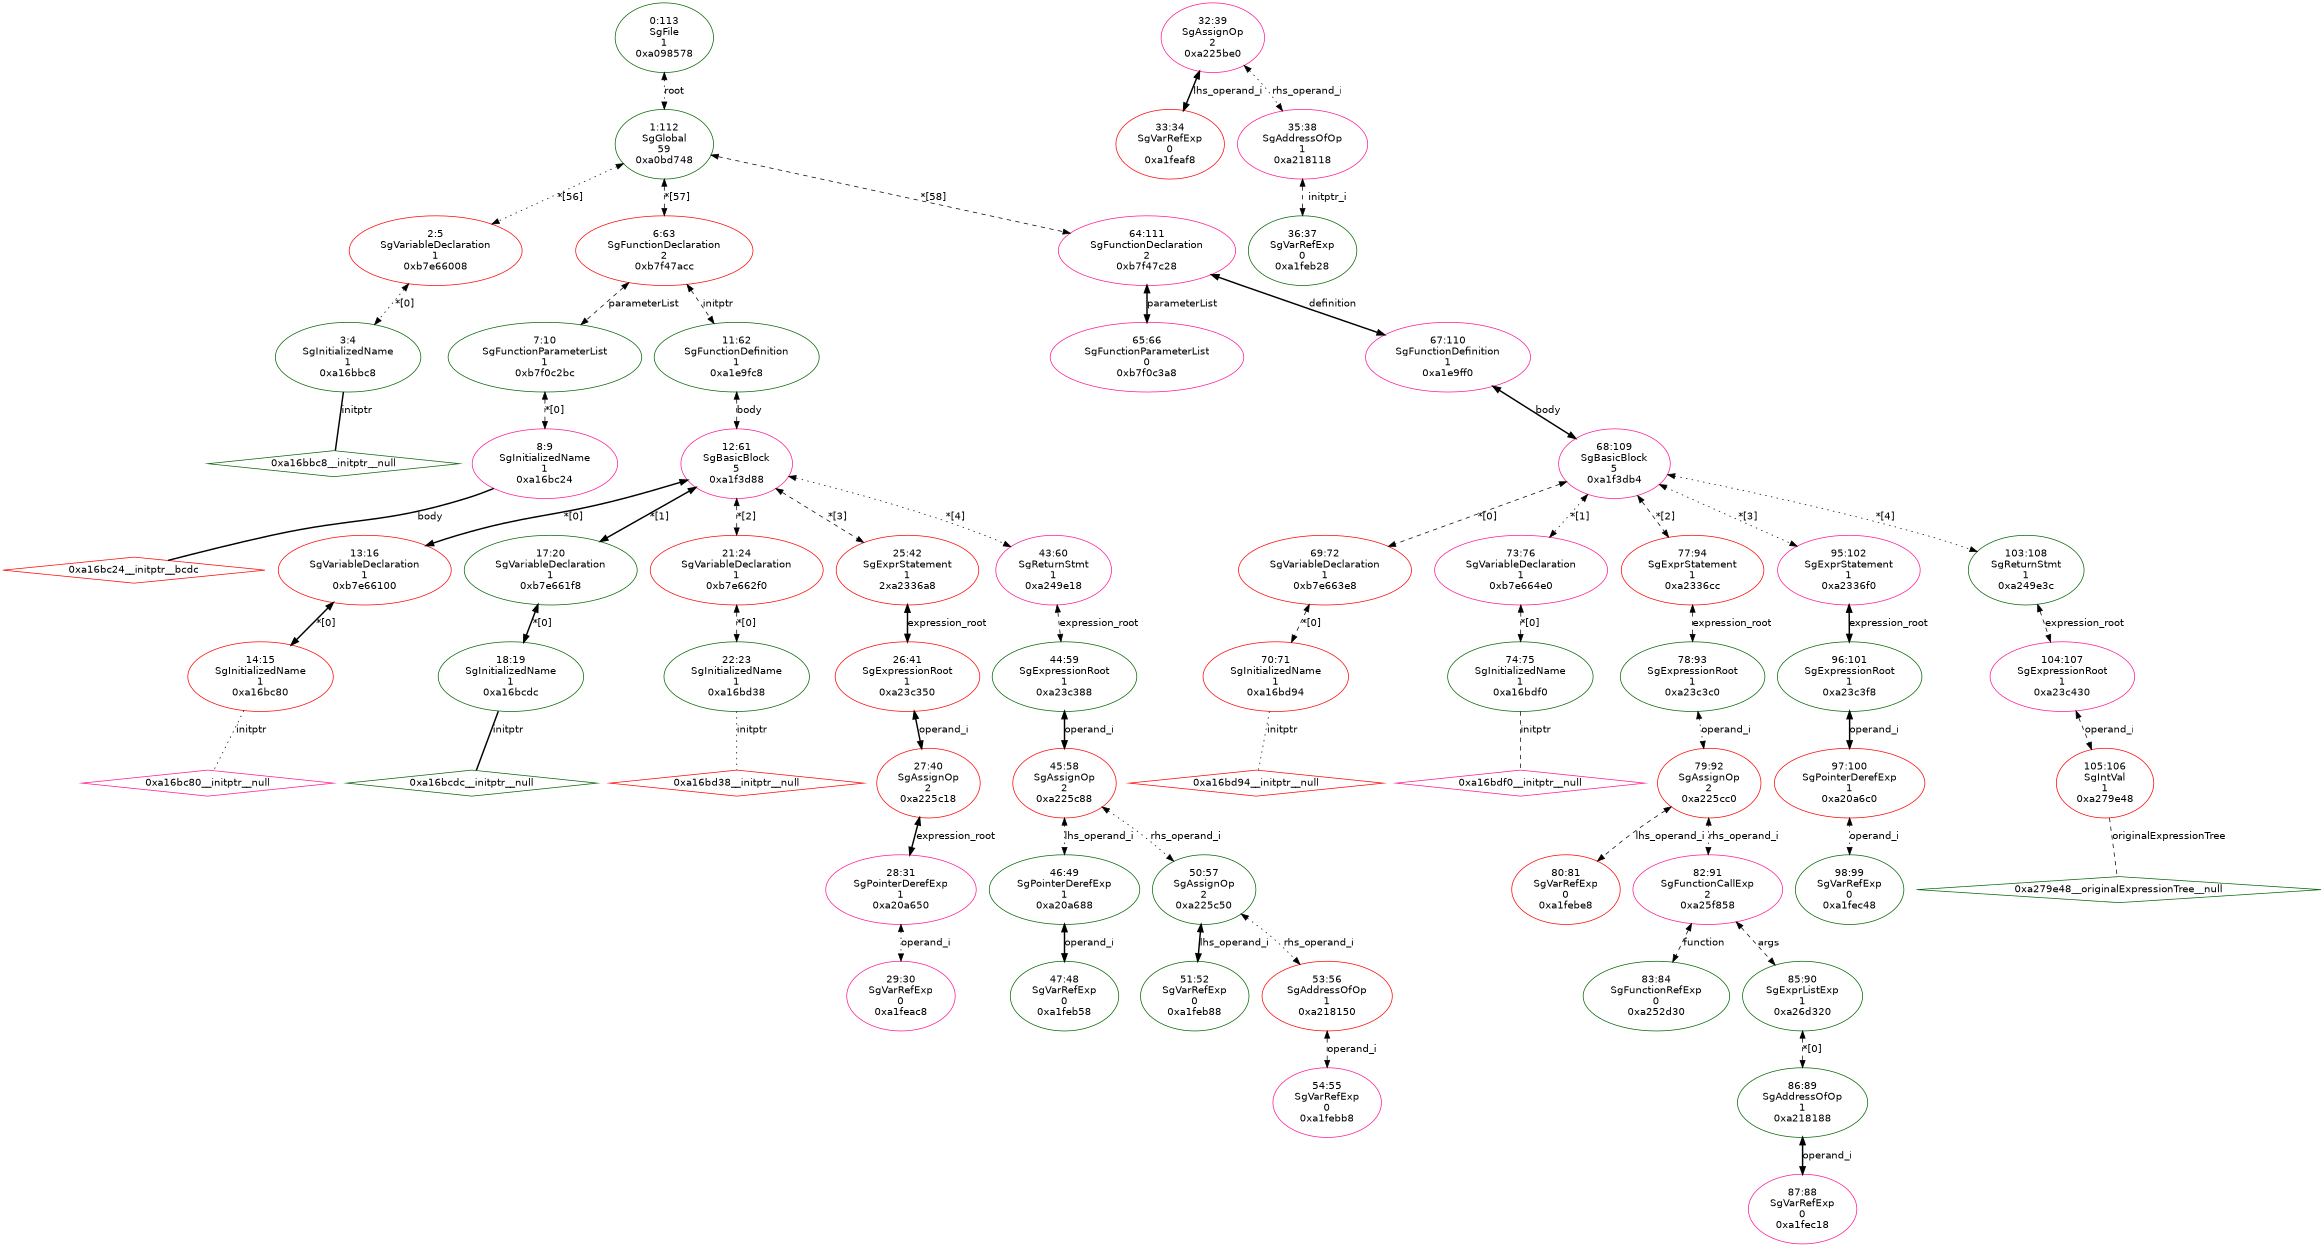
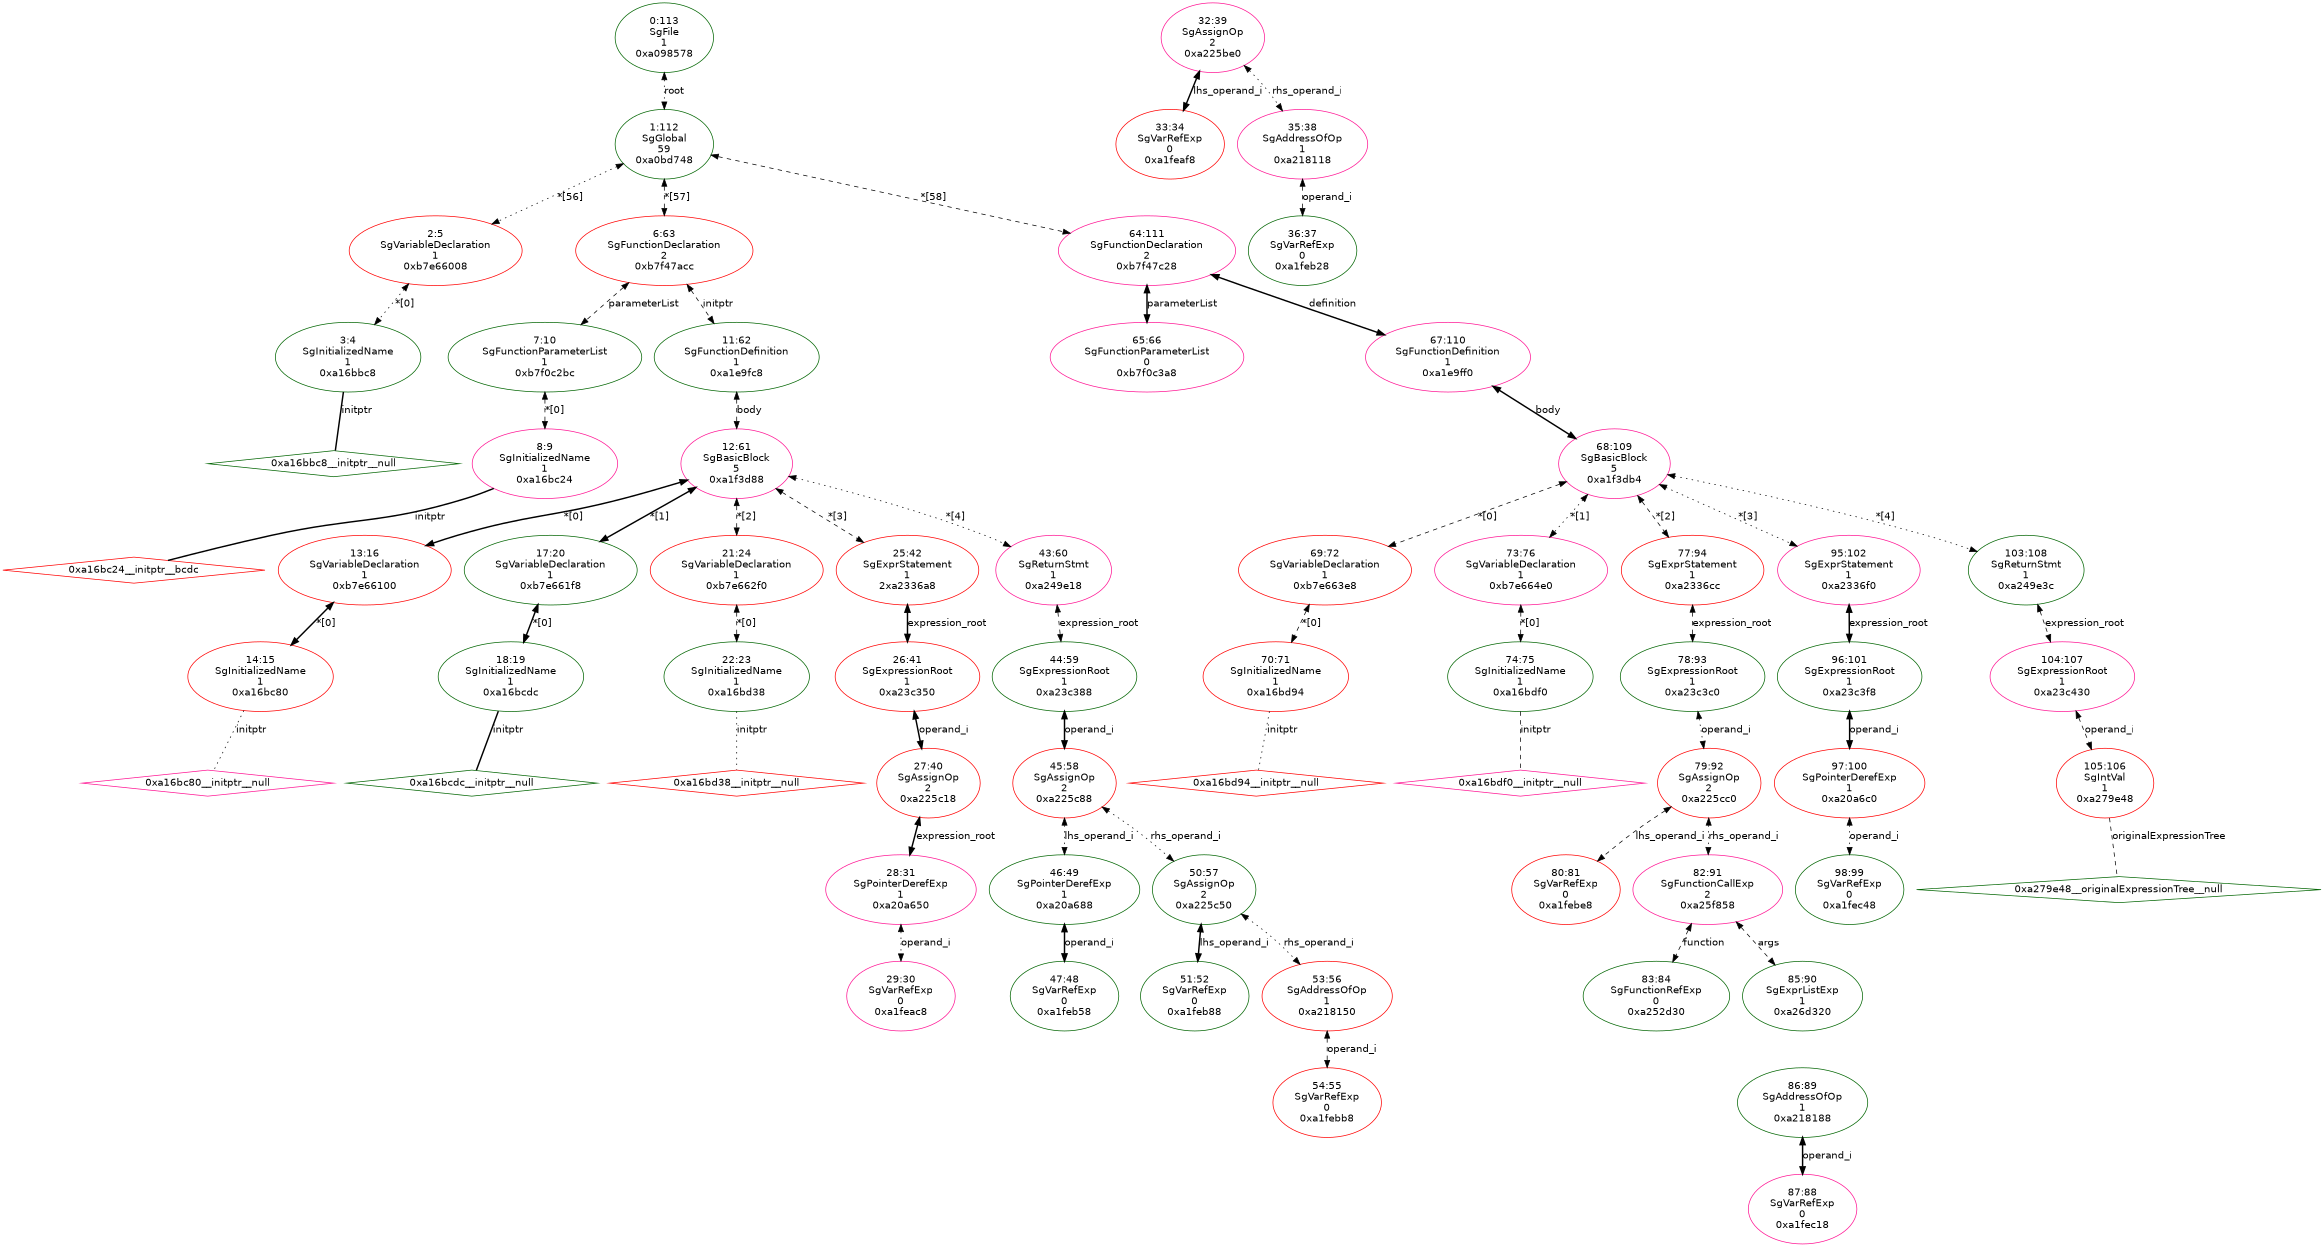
(1328, 197) -> (1328, 197)
(430, 517) -> (430, 517)
(1803, 1049) -> none
(1327, 1103) -> (1327, 1103)
